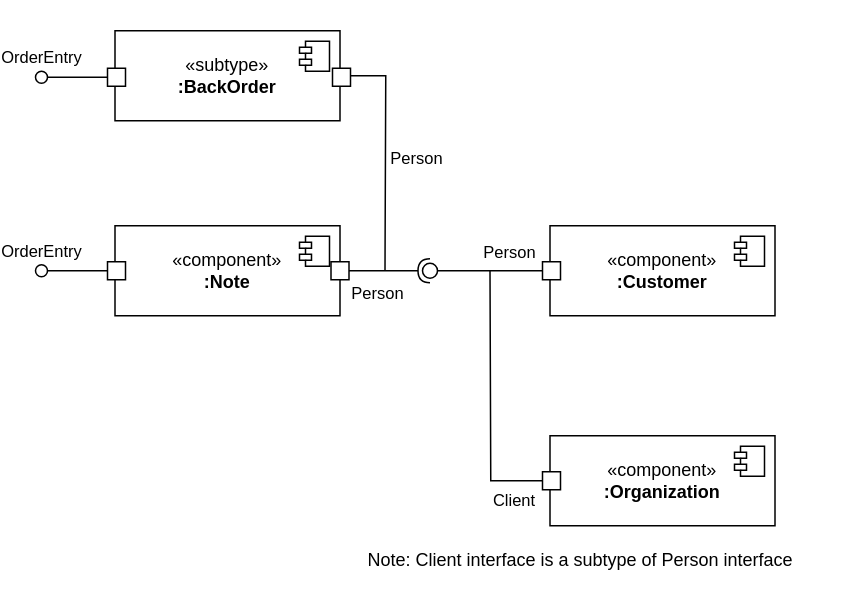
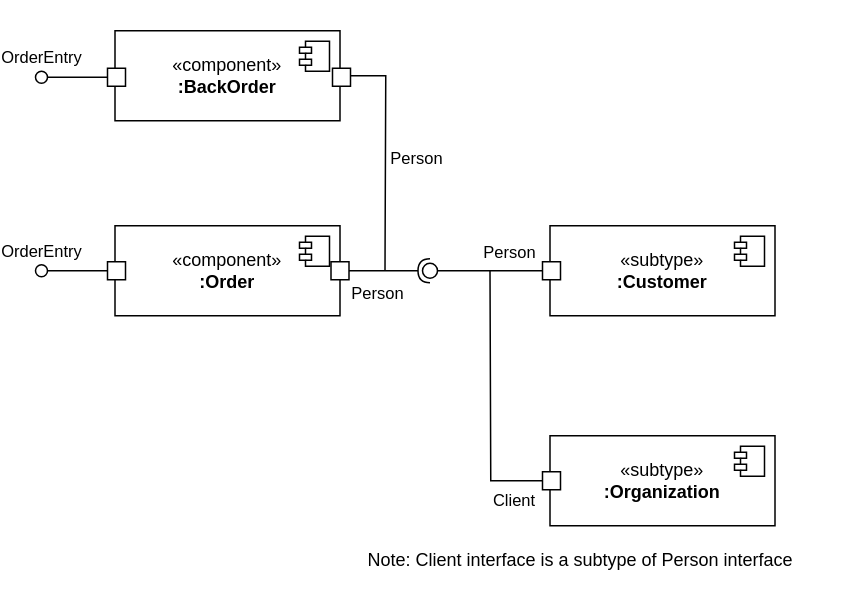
(227, 76) -> (227, 76)
(227, 271) -> (227, 271)
(662, 271) -> (662, 271)
(662, 481) -> (662, 481)
